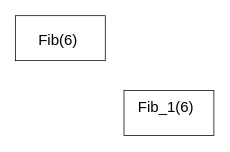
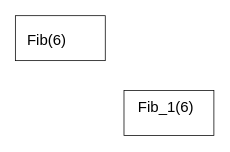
(70, 38) -> (59, 38)
